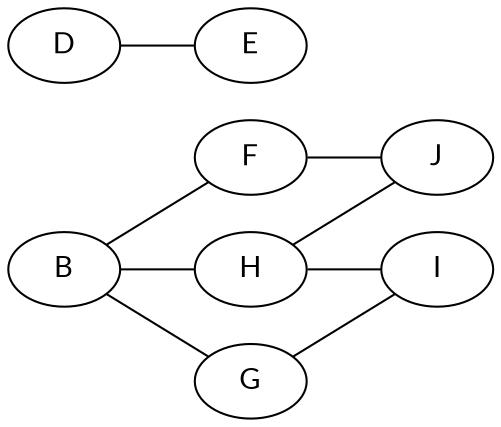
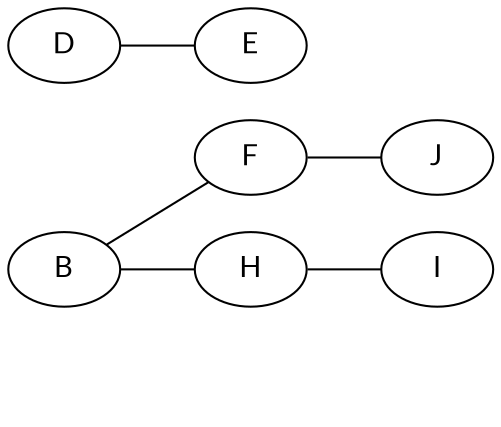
(344, 213) -> none
(251, 381) -> none
